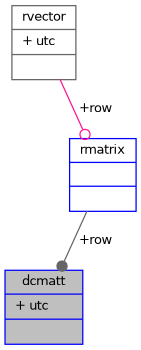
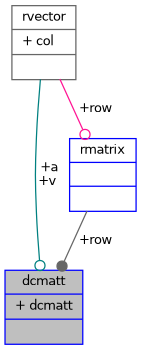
(39, 41) -> (38, 41)
none -> (35, 170)
(32, 306) -> (44, 306)
